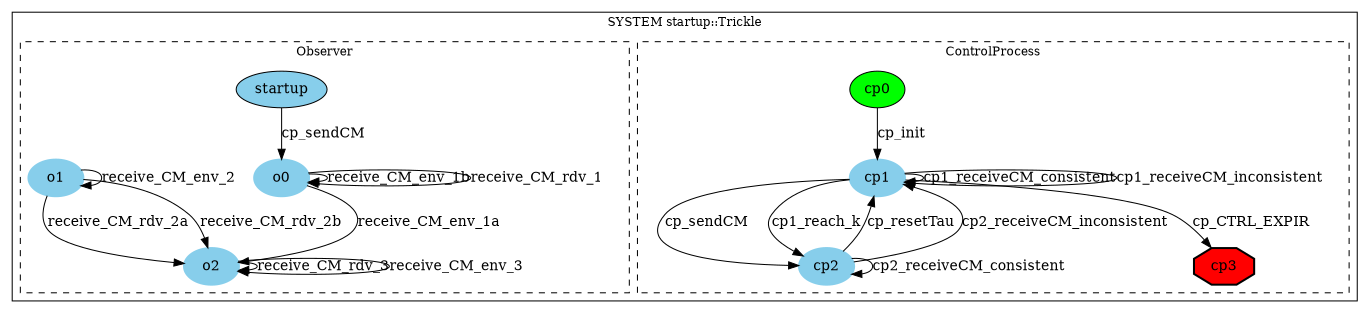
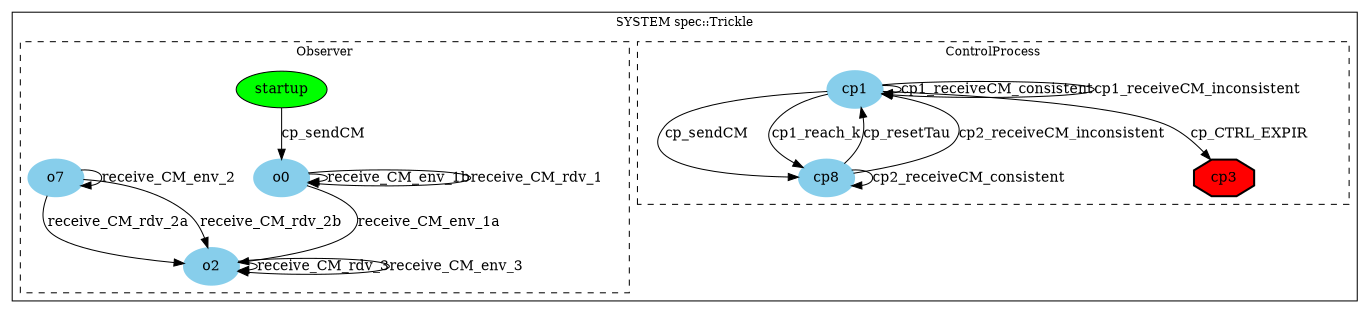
(685, 23) -> (685, 23)
(282, 89) -> (282, 89)
(877, 89) -> none
(56, 178) -> (56, 178)
(827, 266) -> (827, 178)
